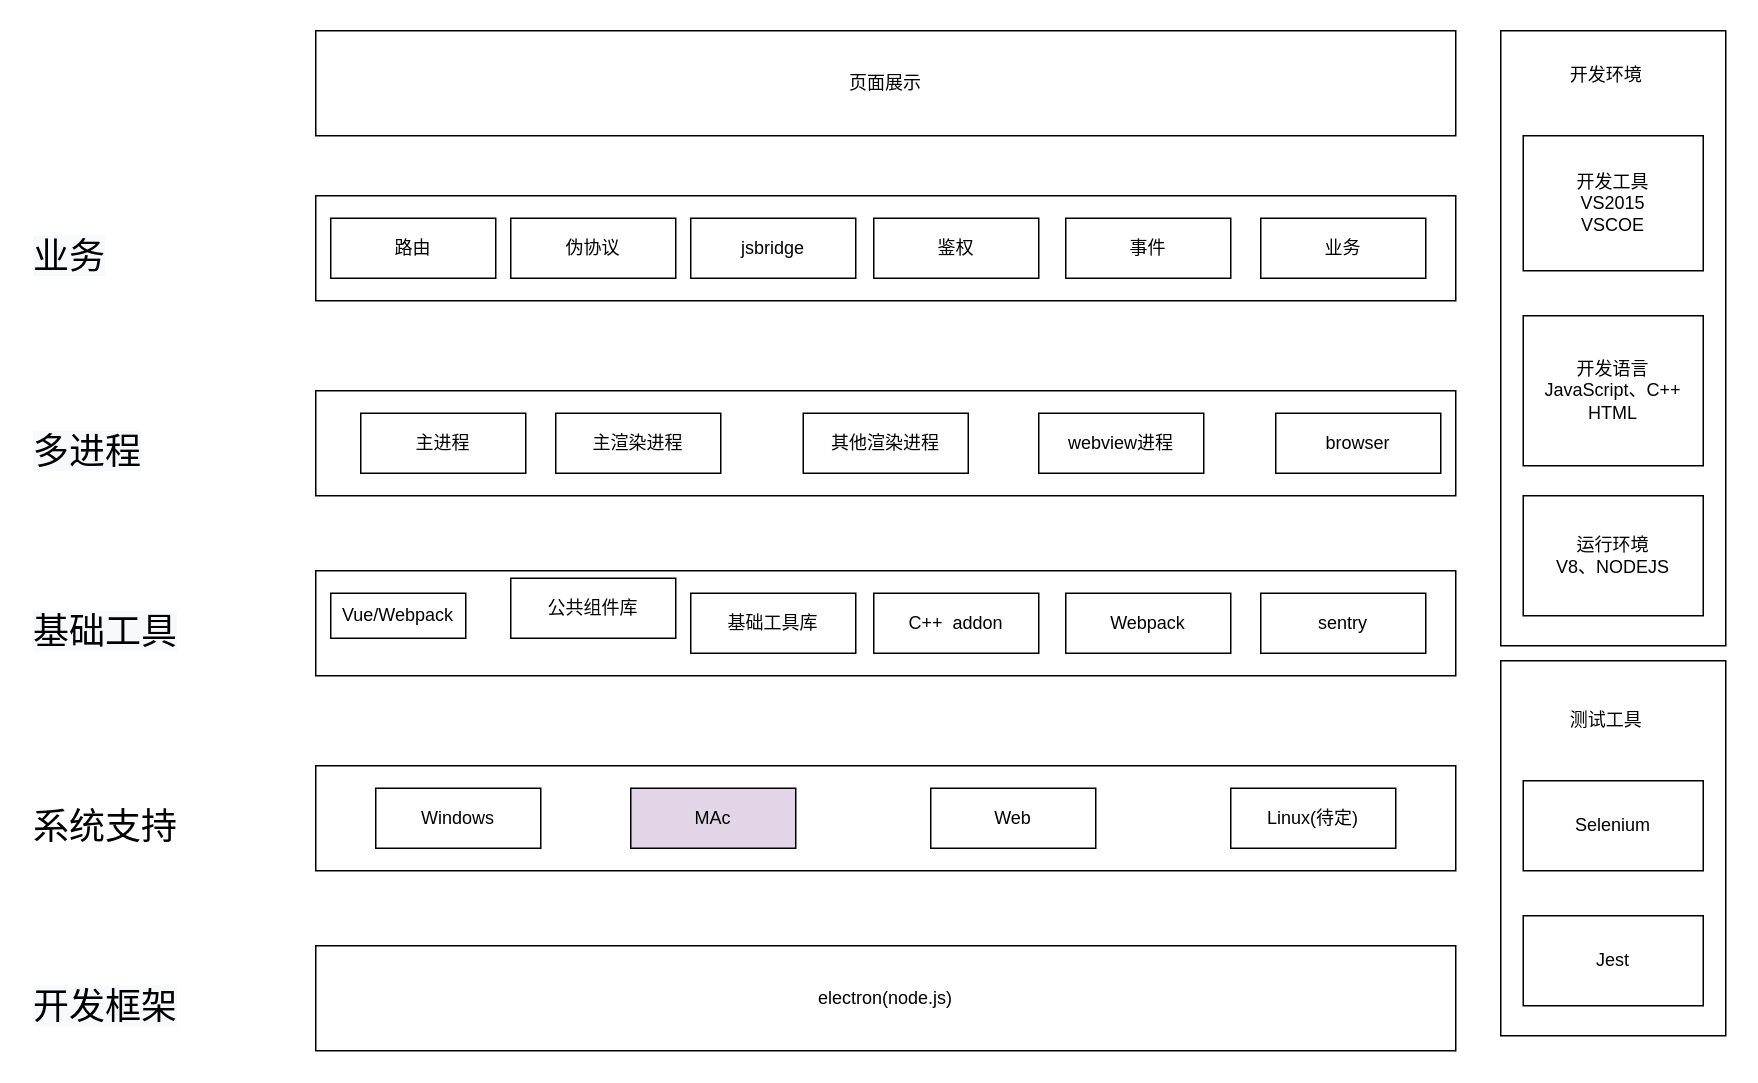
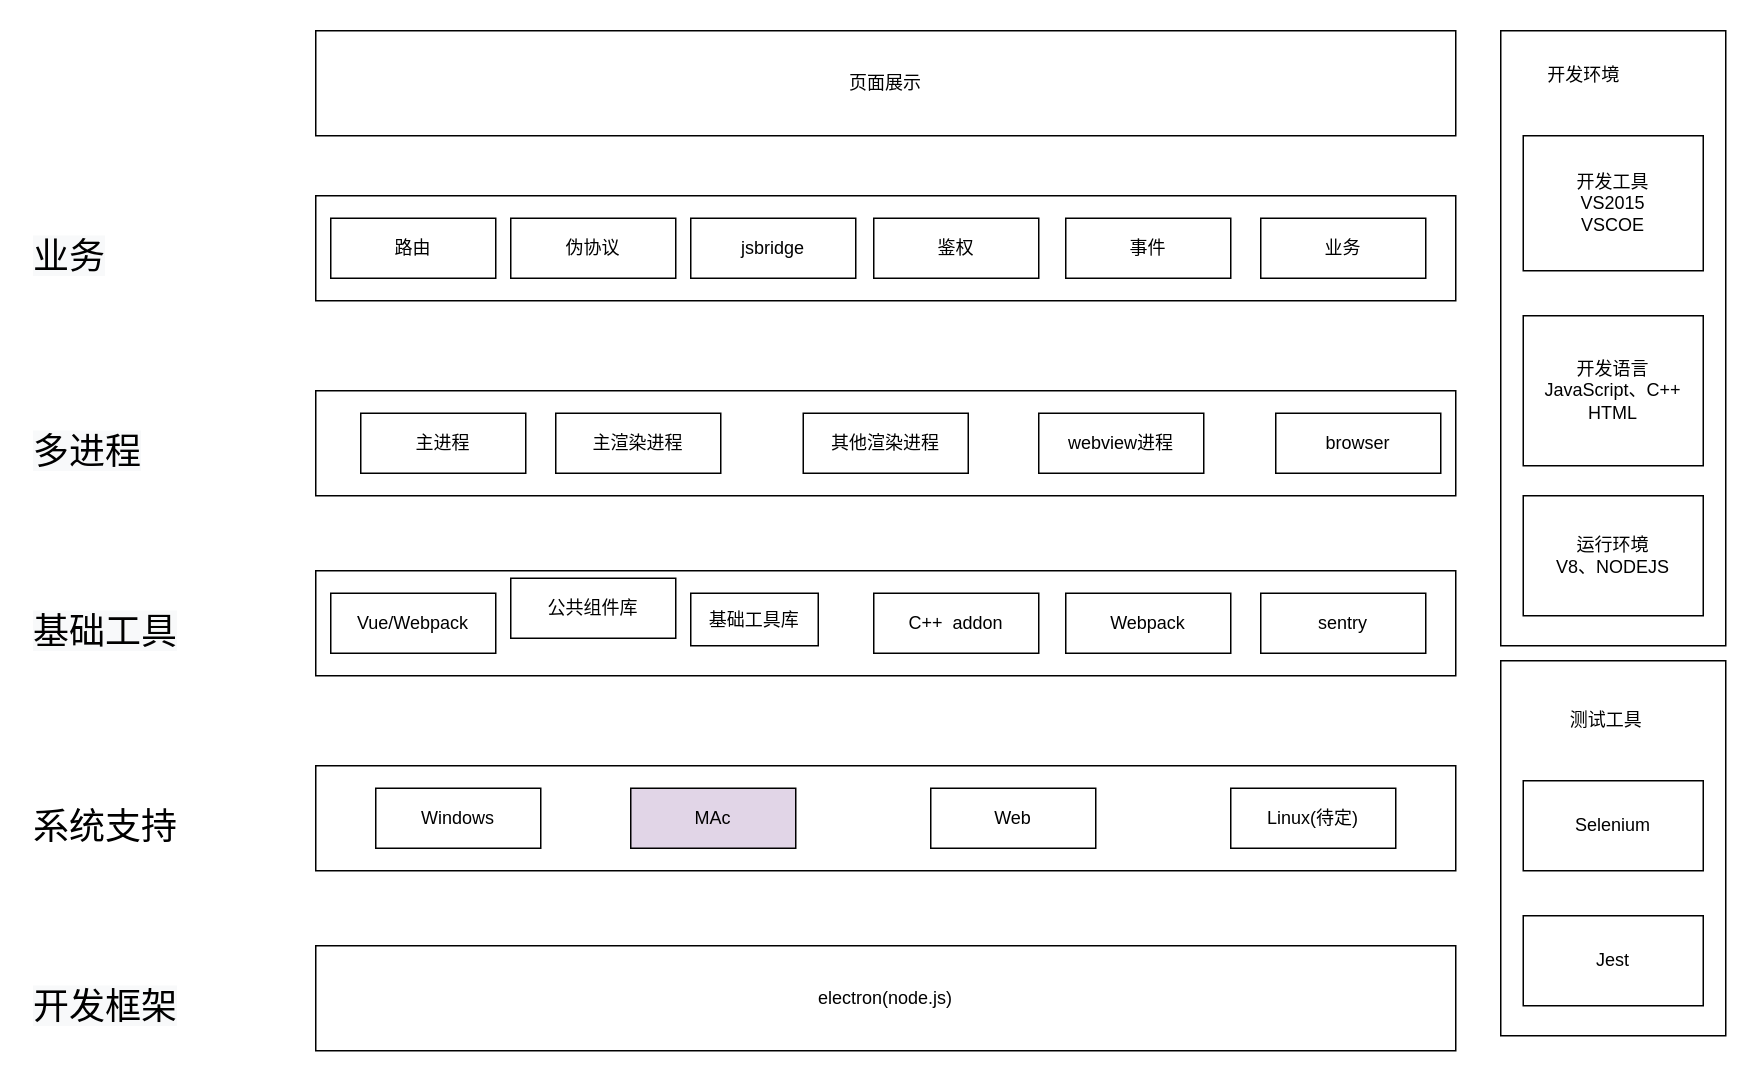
(1606, 76) -> (1583, 76)
(398, 616) -> (413, 623)
(773, 623) -> (755, 620)
